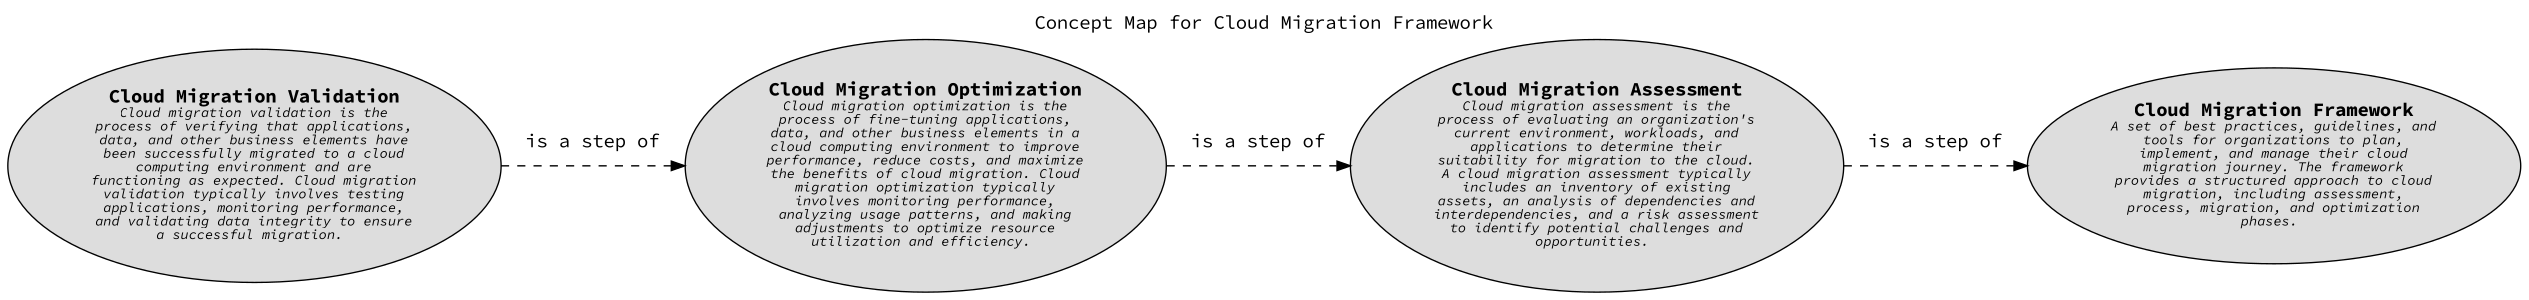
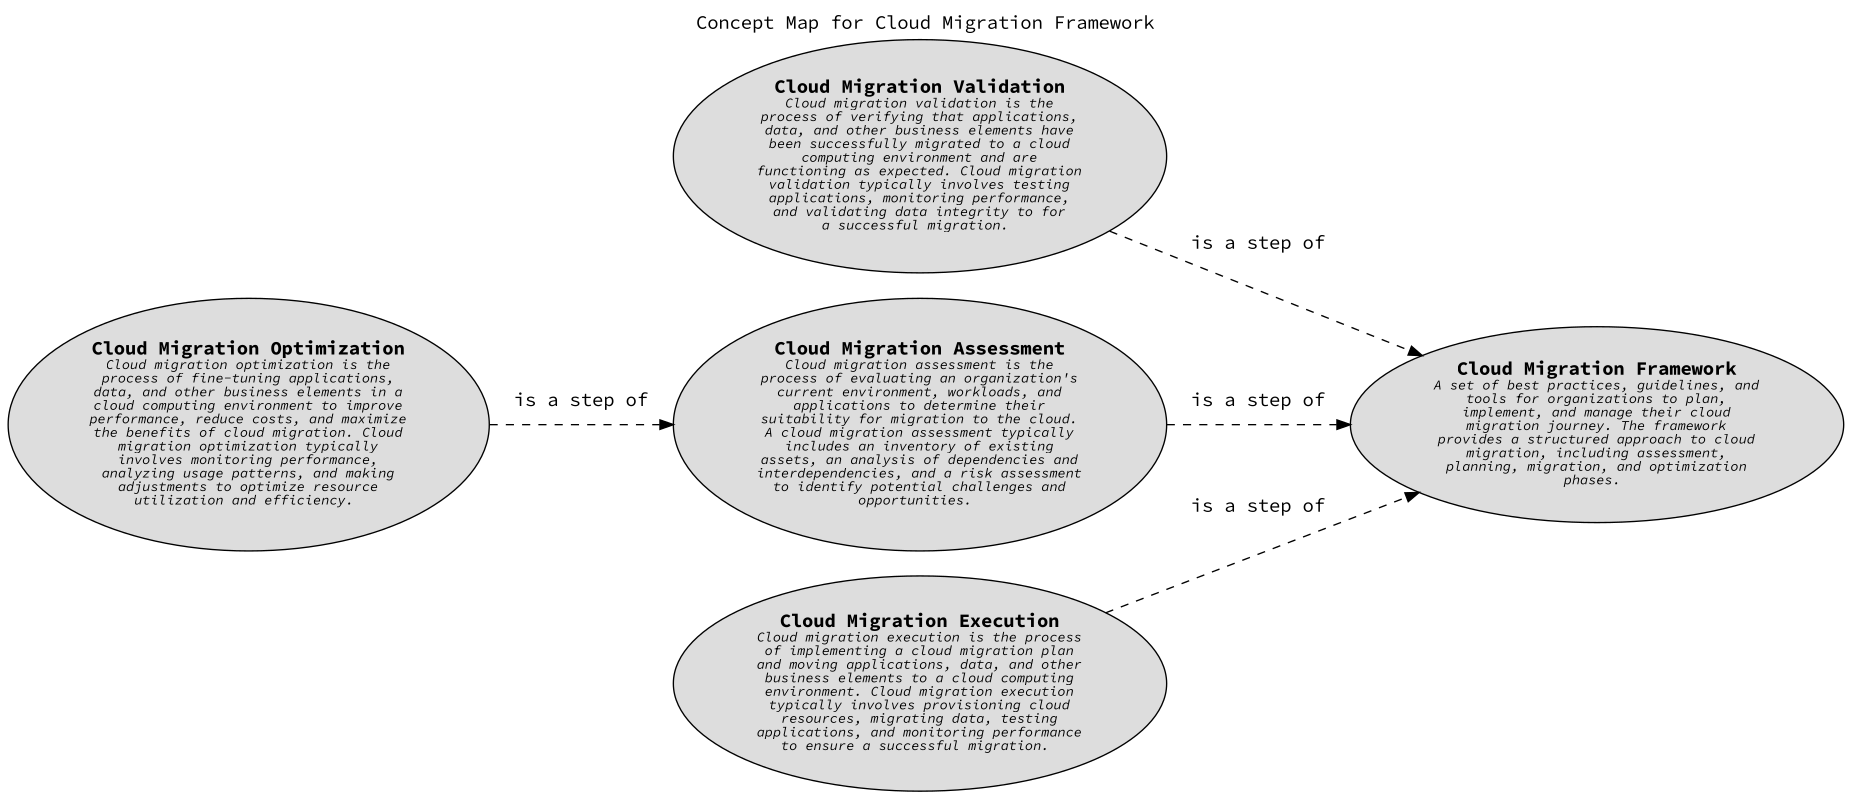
(586, 166) -> (1260, 291)
(2274, 208) -> (1597, 467)
(254, 221) -> (920, 212)
none -> (920, 684)
